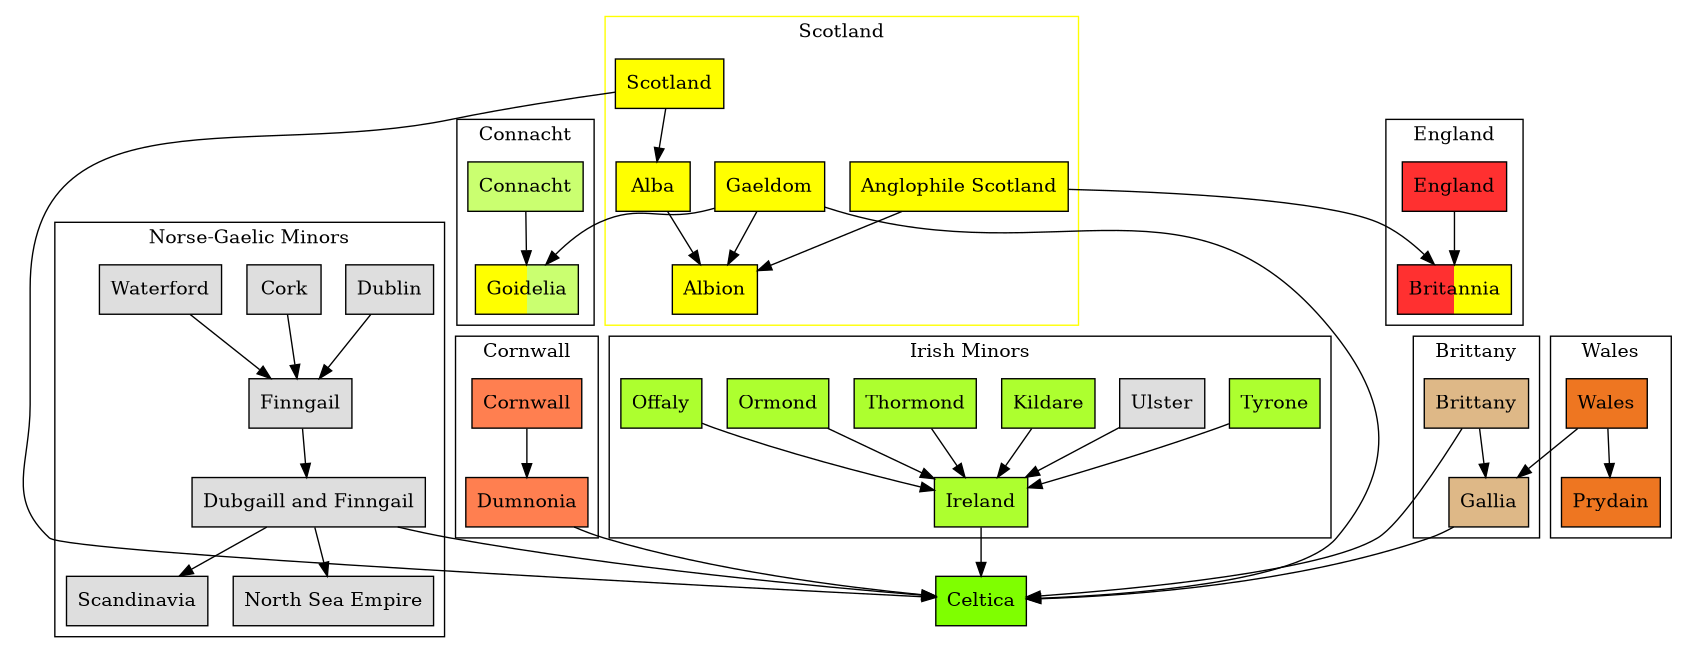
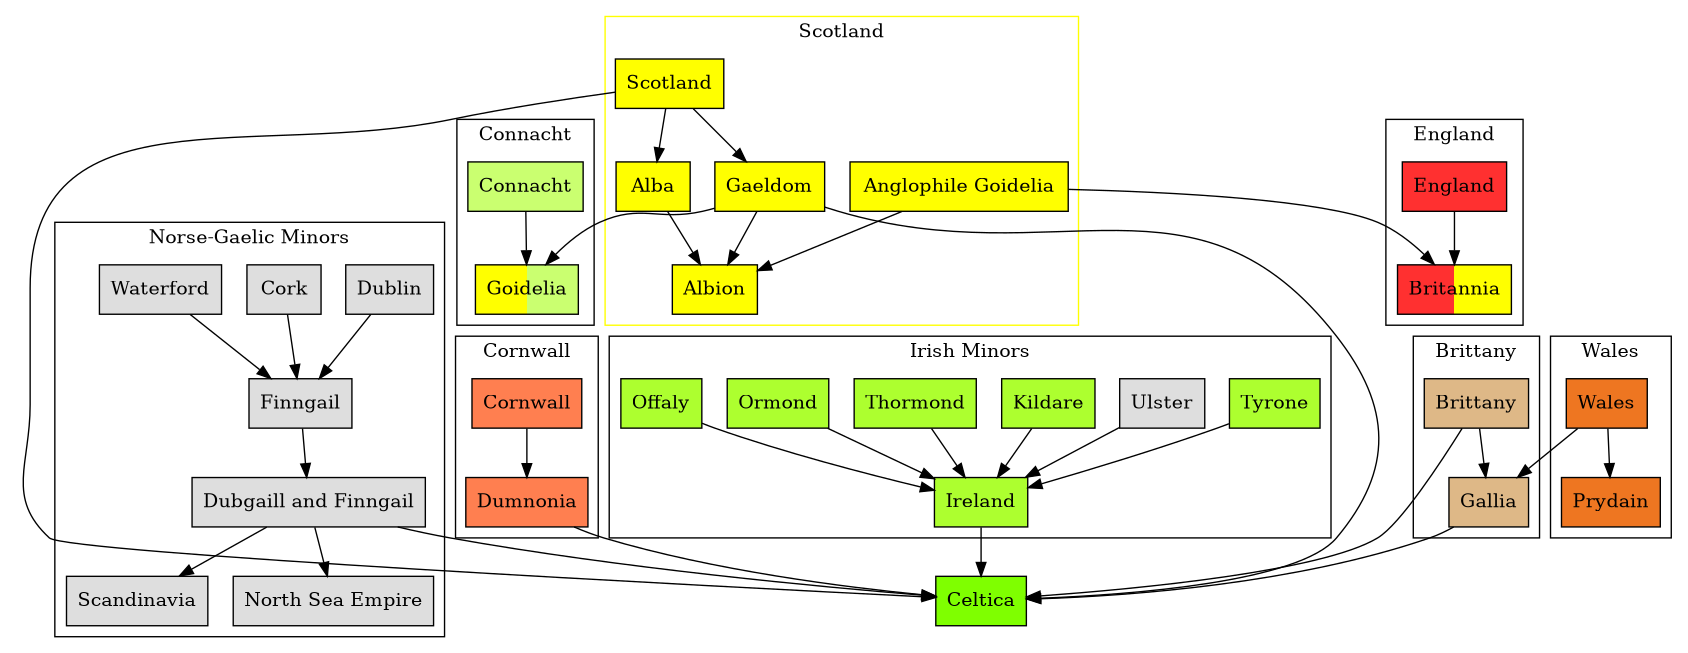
none -> (715, 130)
(959, 187) -> (959, 187)
